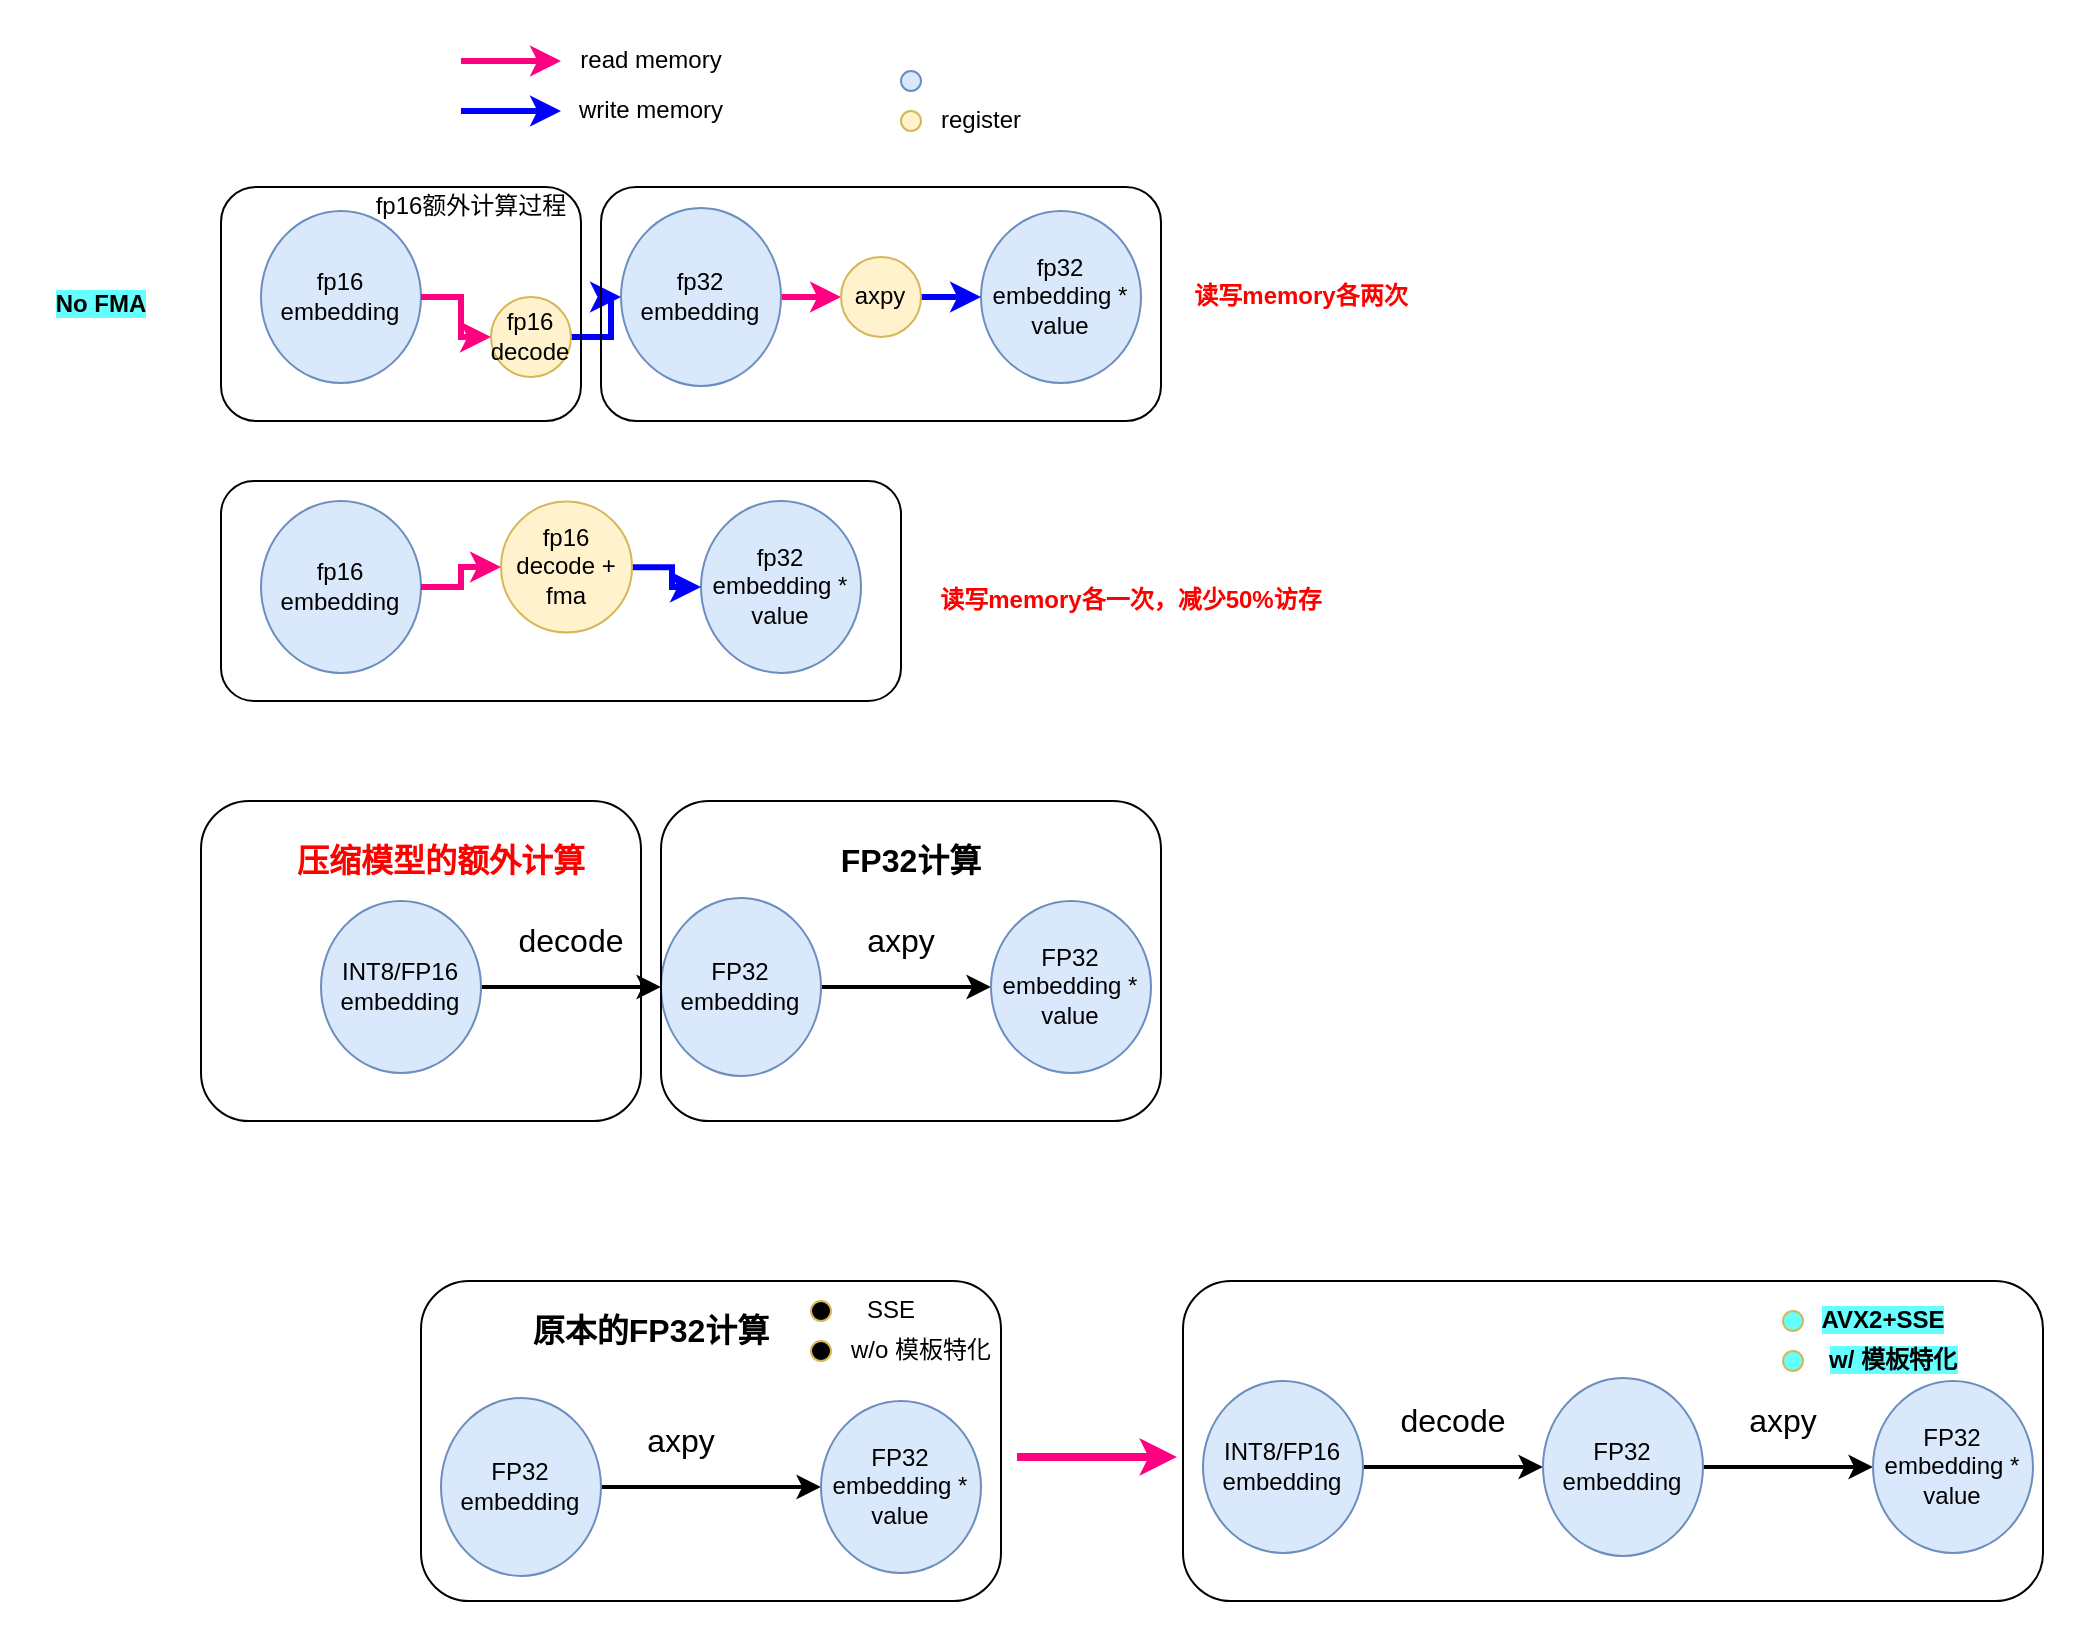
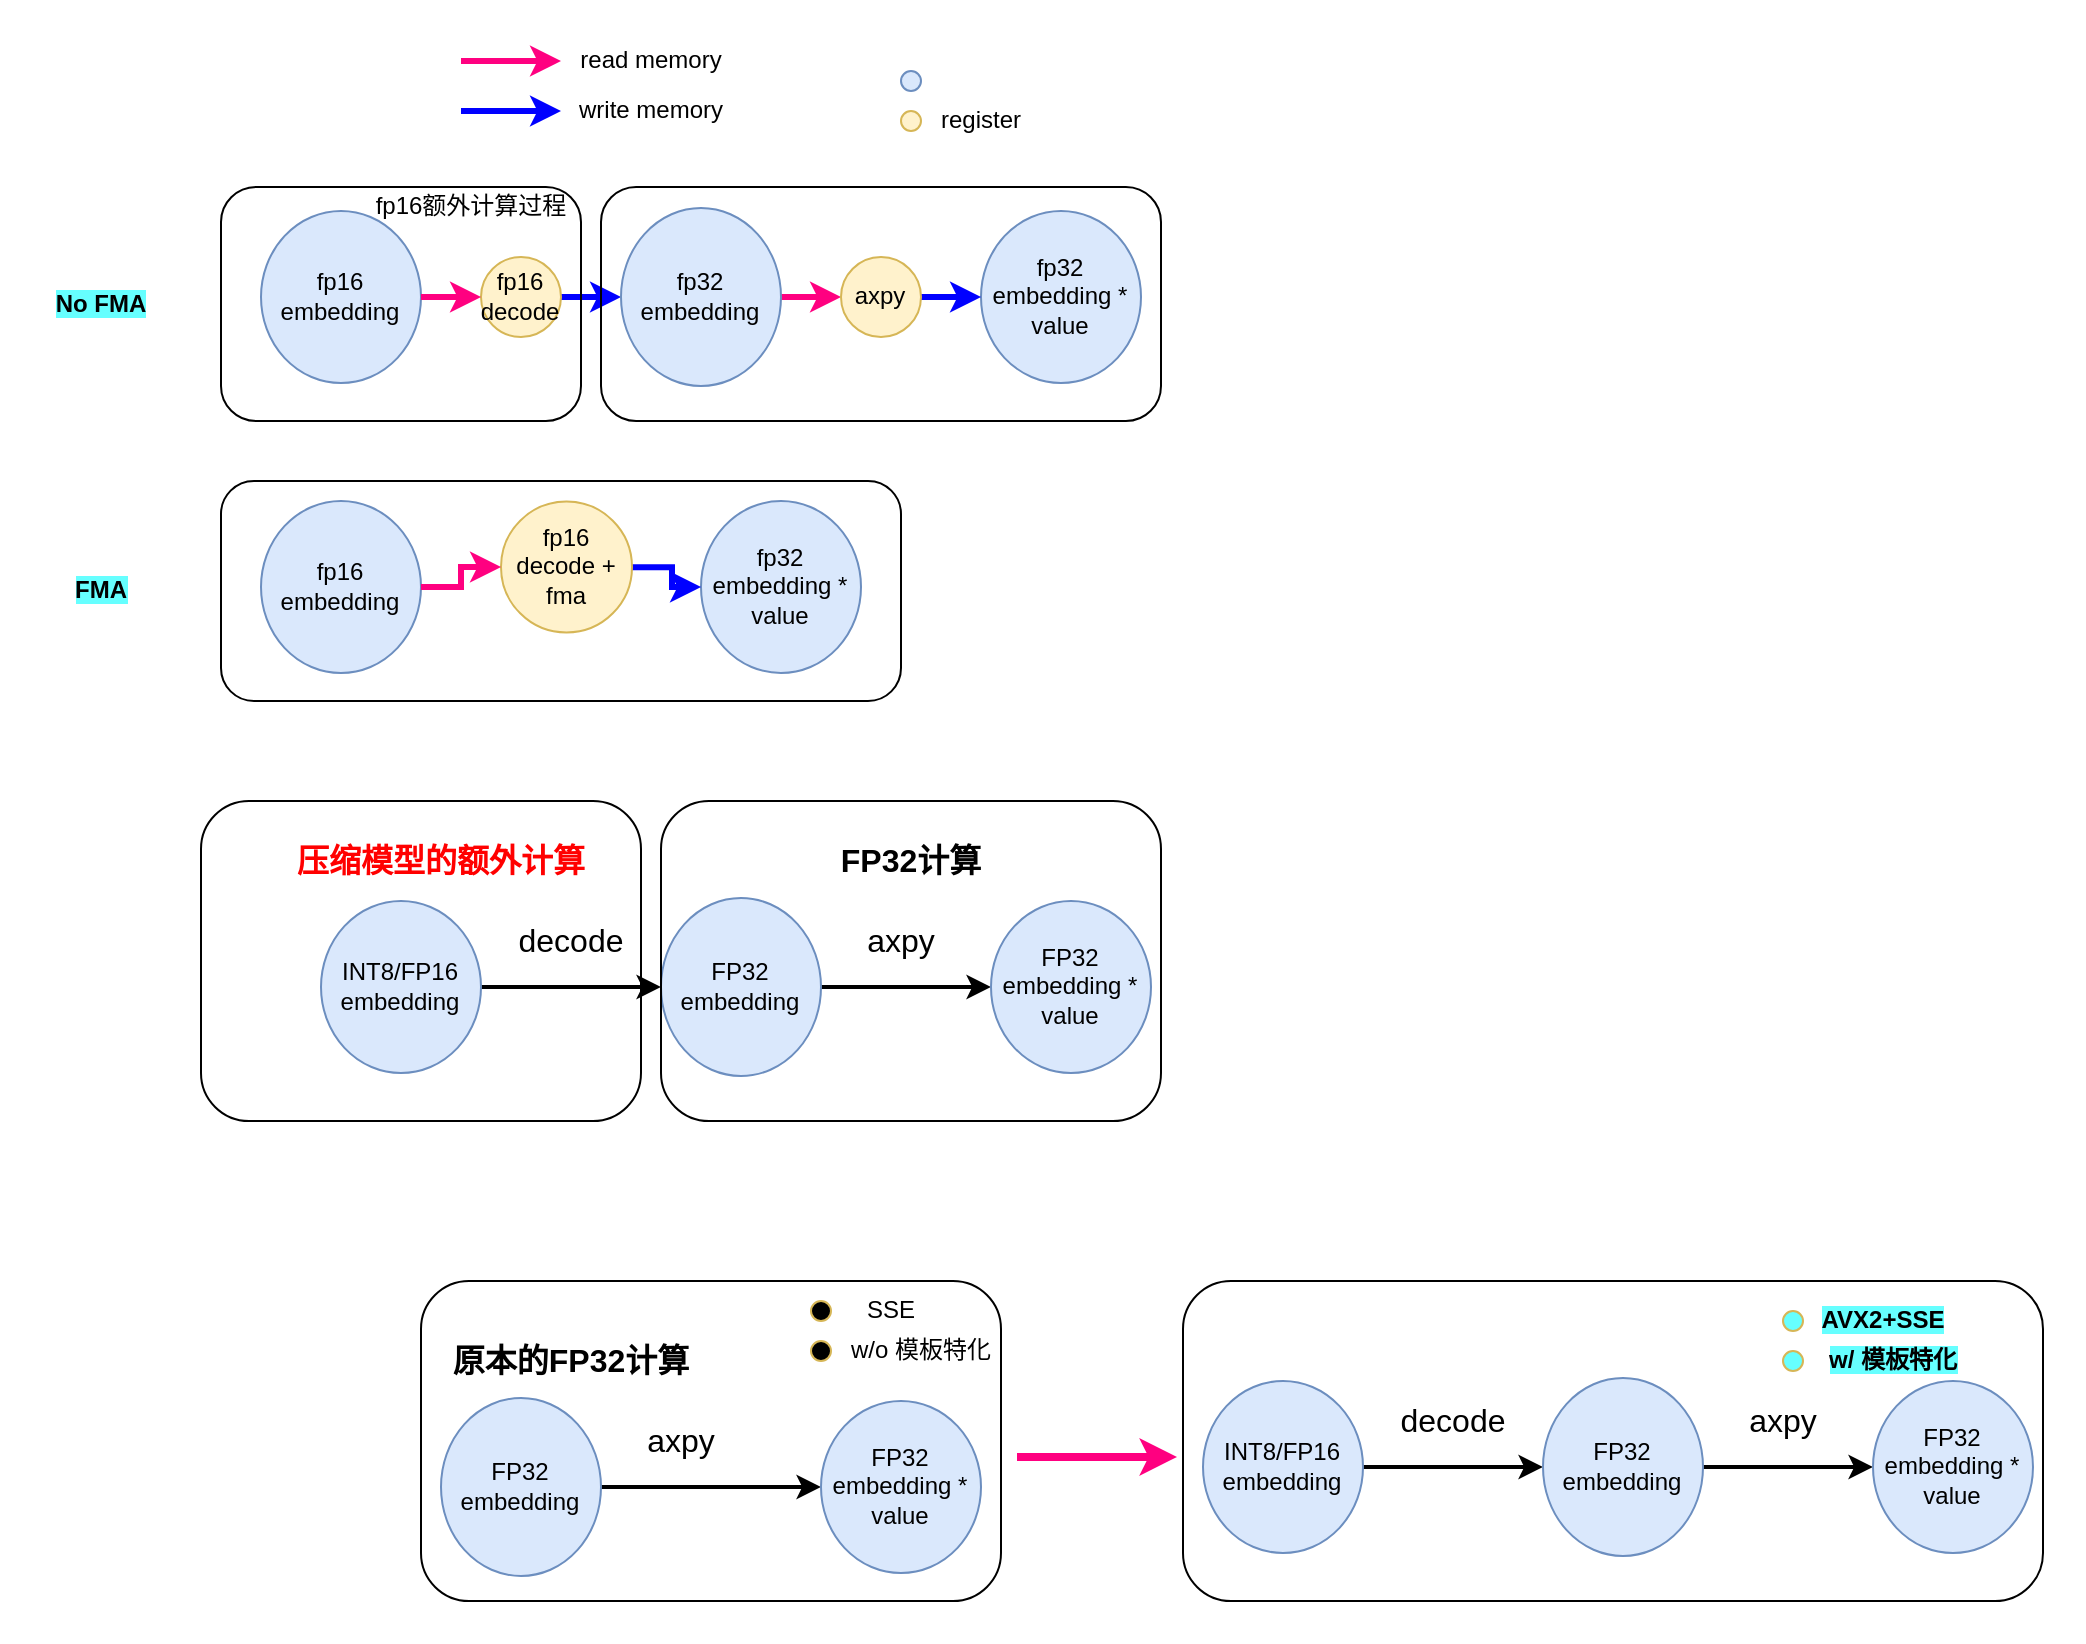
(1301, 297) -> none
(531, 337) -> (521, 297)
none -> (101, 591)
(1131, 601) -> none
(651, 1331) -> (571, 1361)
